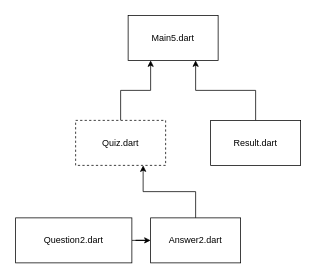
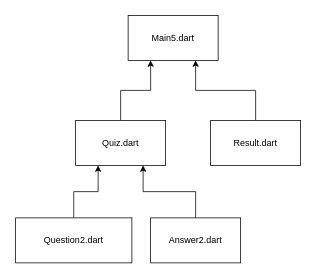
(120, 143) -> (120, 143)
(144, 240) -> (74, 192)
